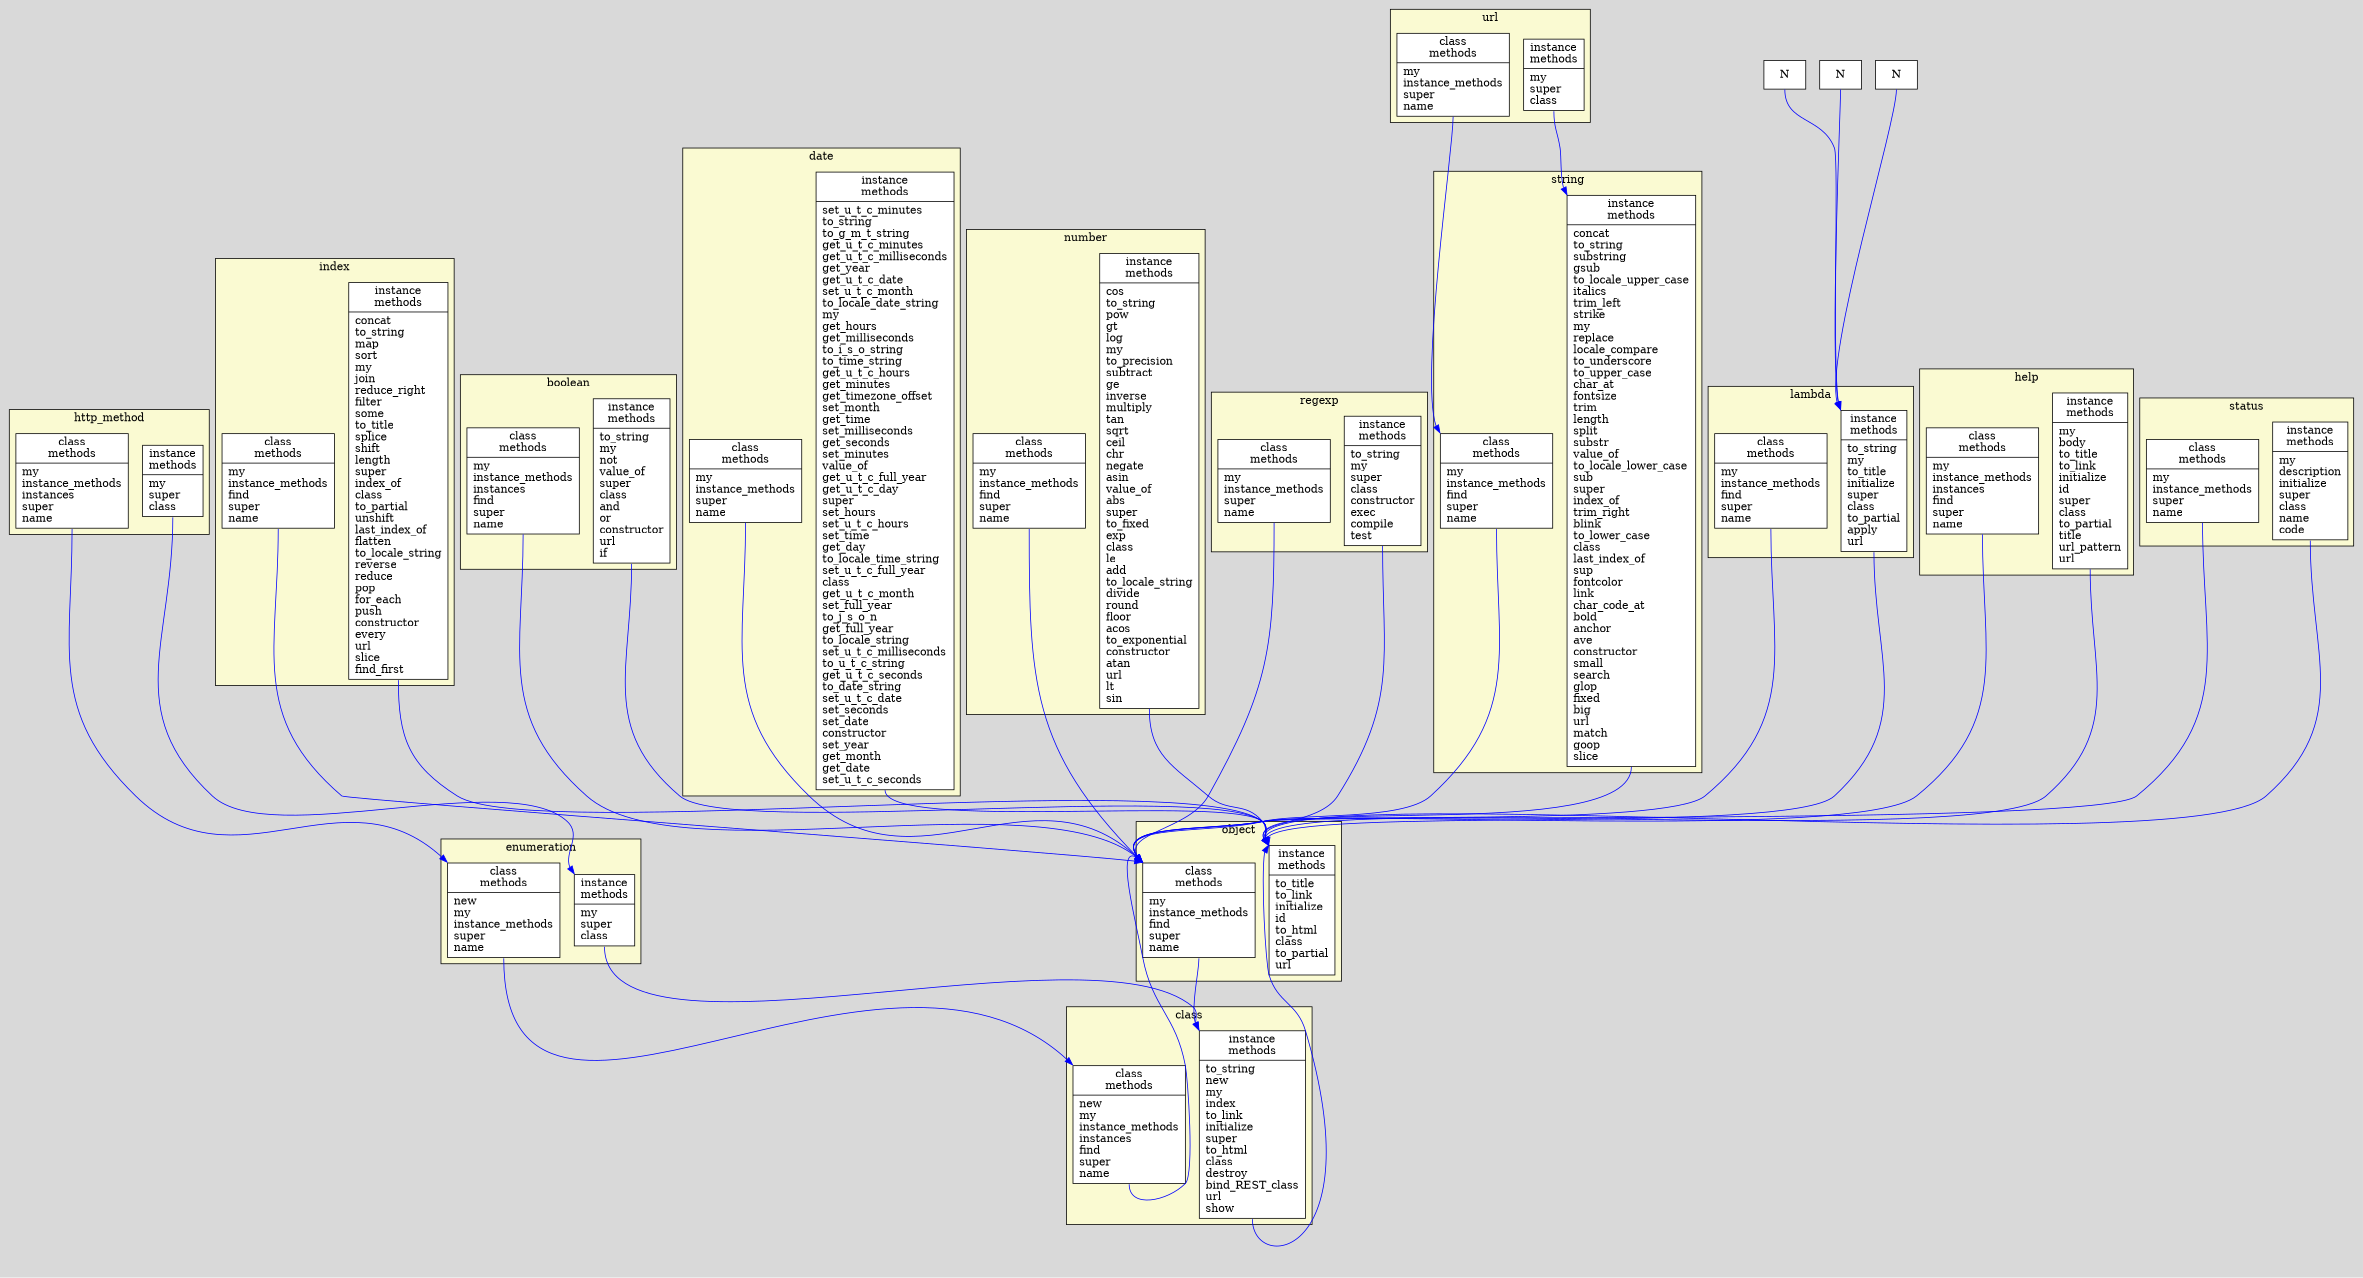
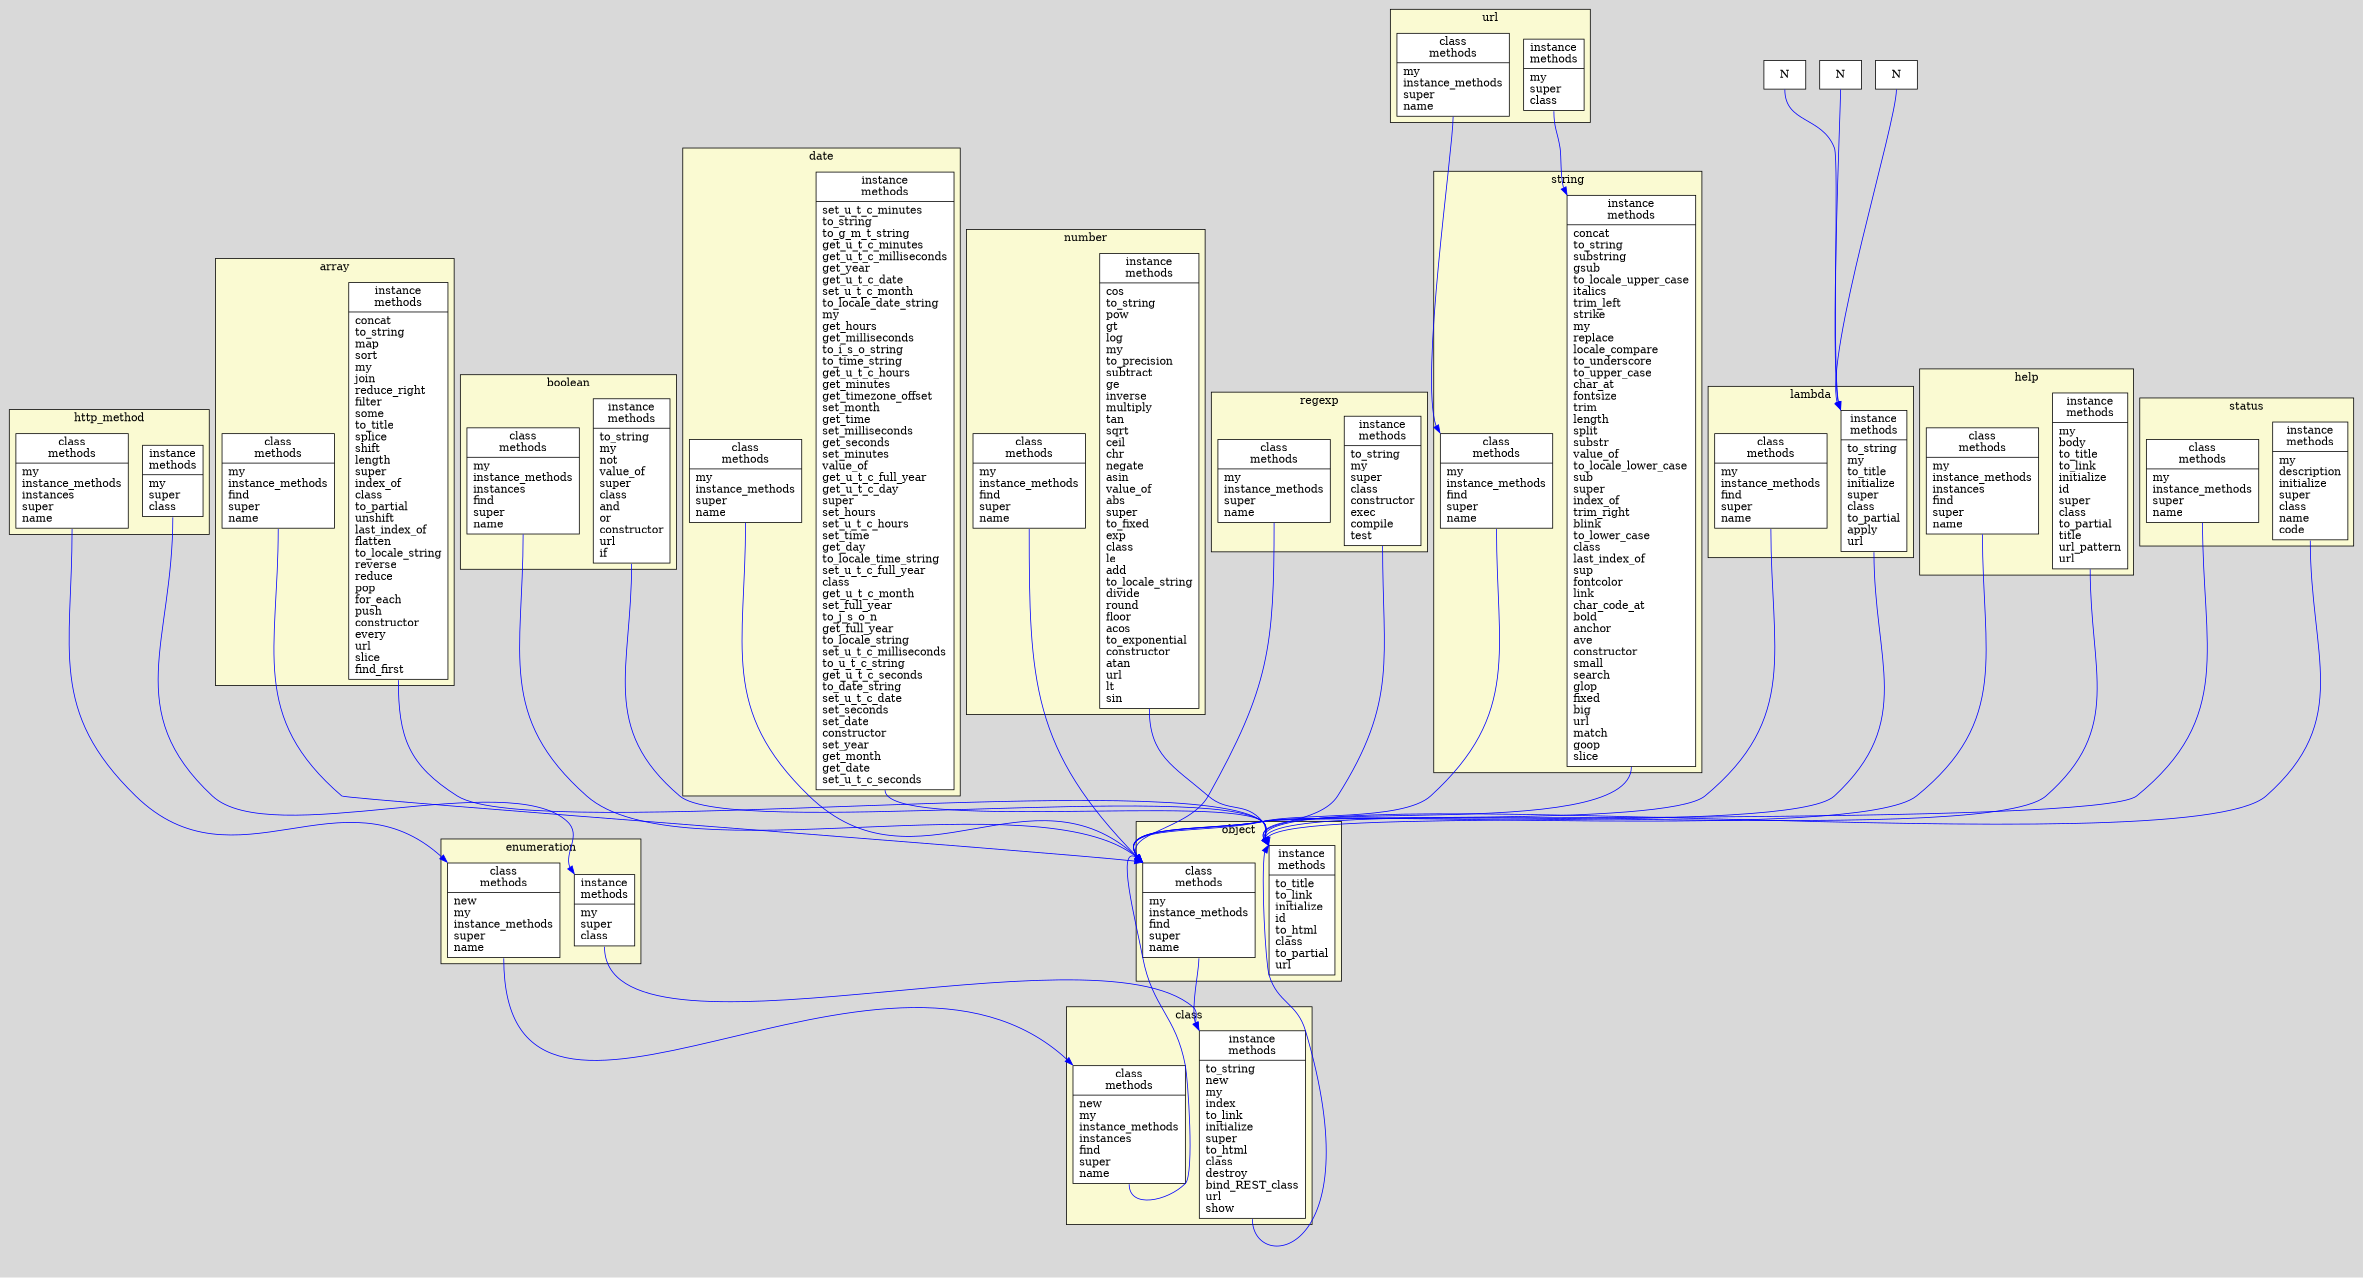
(335, 267) -> (335, 267)
